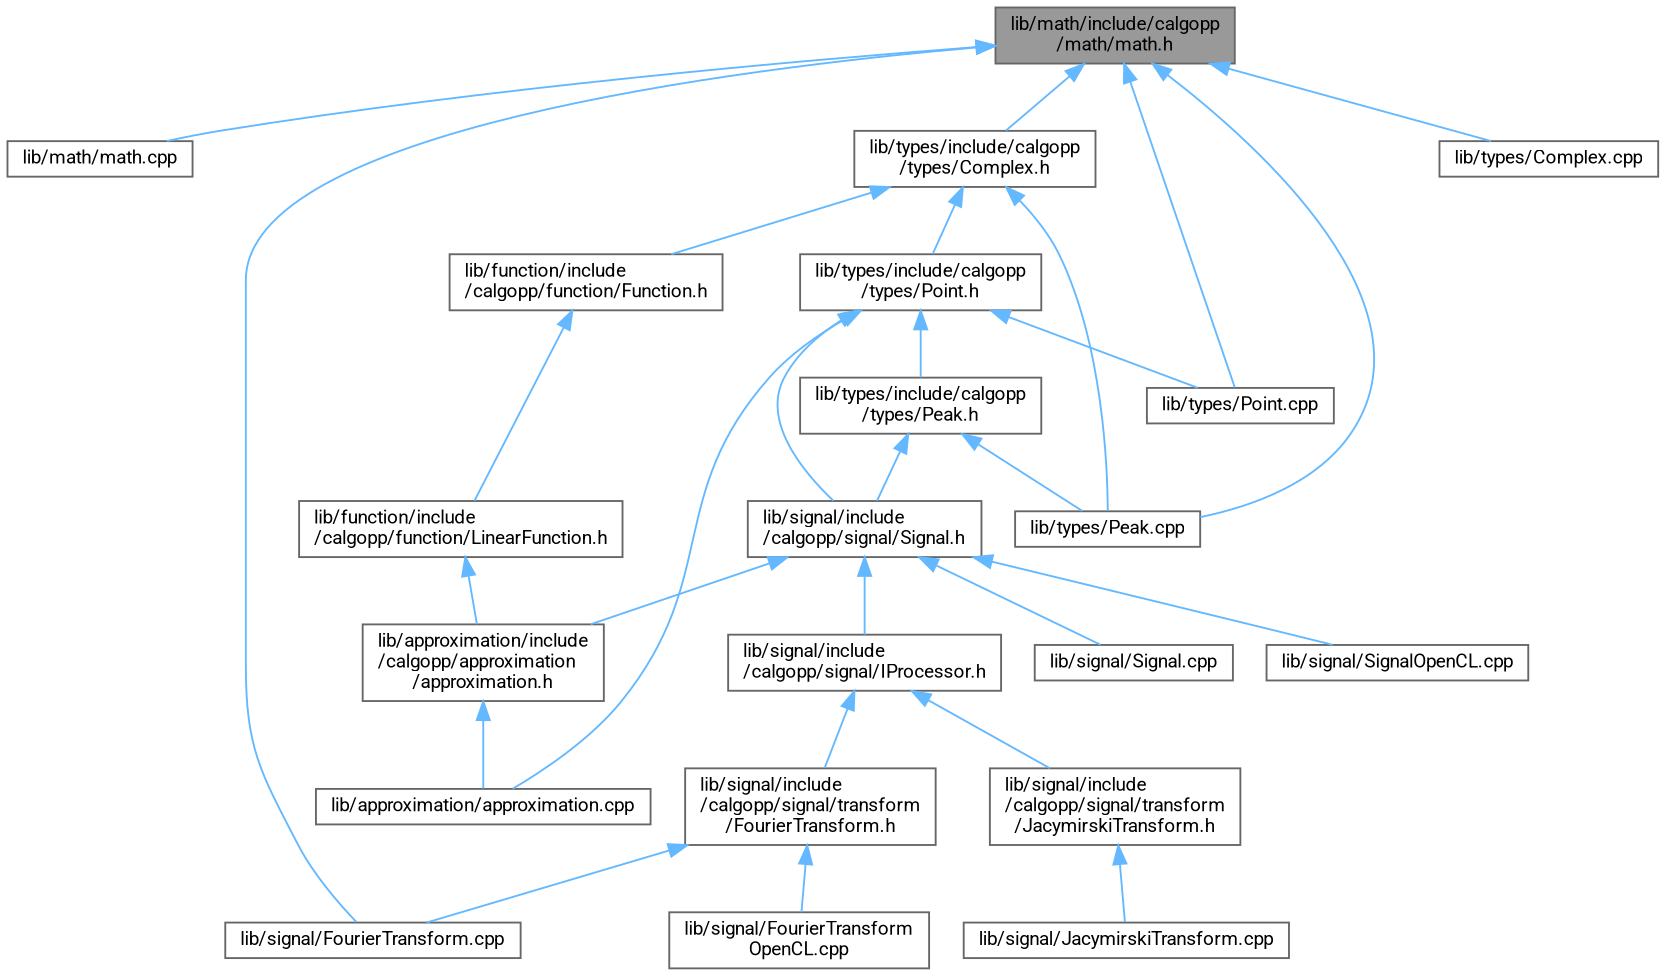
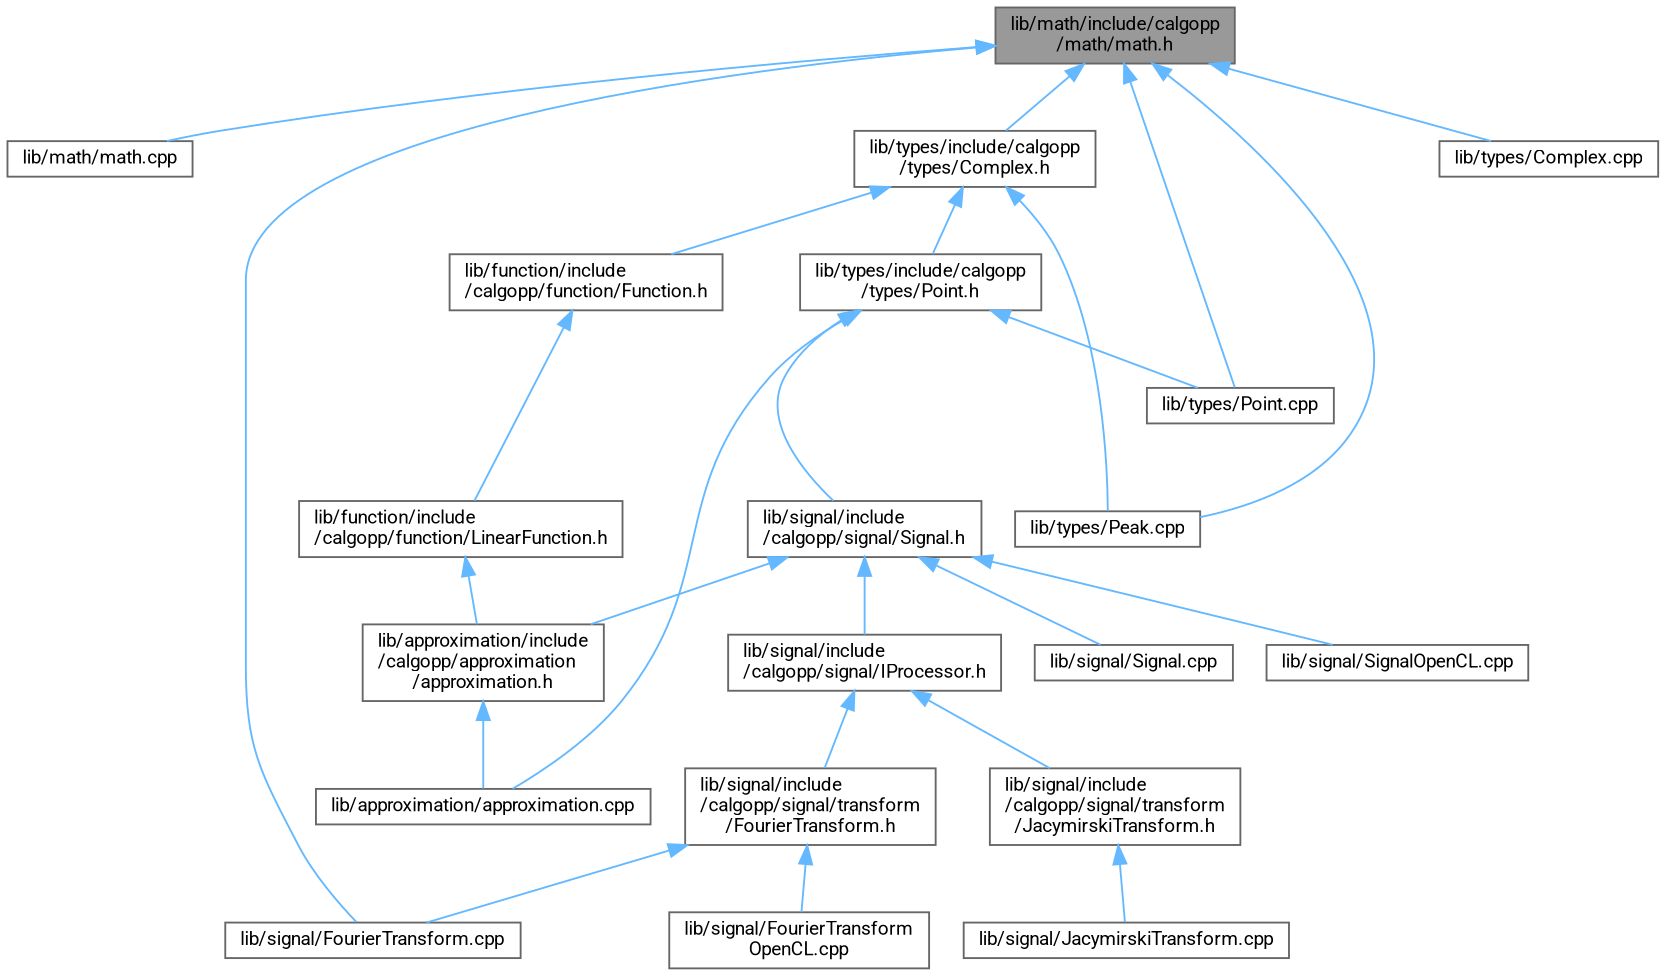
(921, 406) -> none
